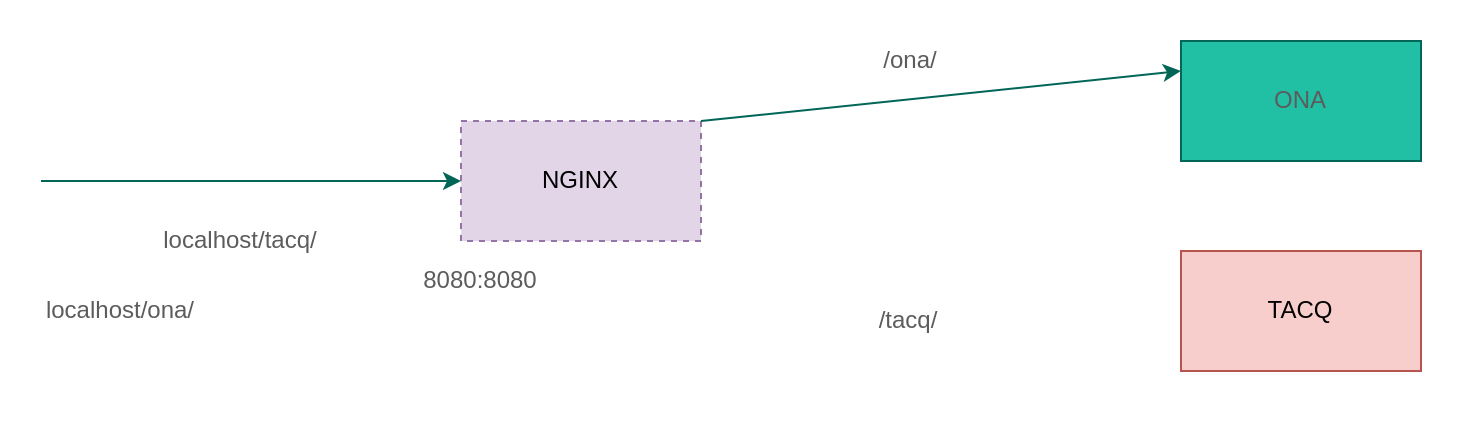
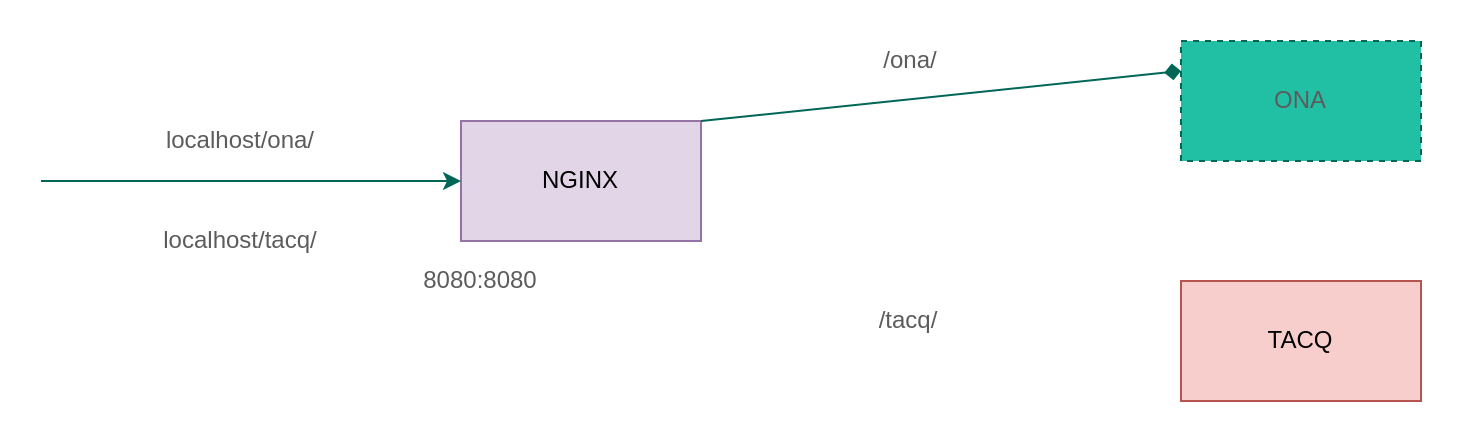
(1165, 73) -> (1165, 73)
(1301, 101) -> (1301, 101)
(581, 181) -> (581, 181)
(121, 311) -> (241, 141)
(1301, 311) -> (1301, 341)
